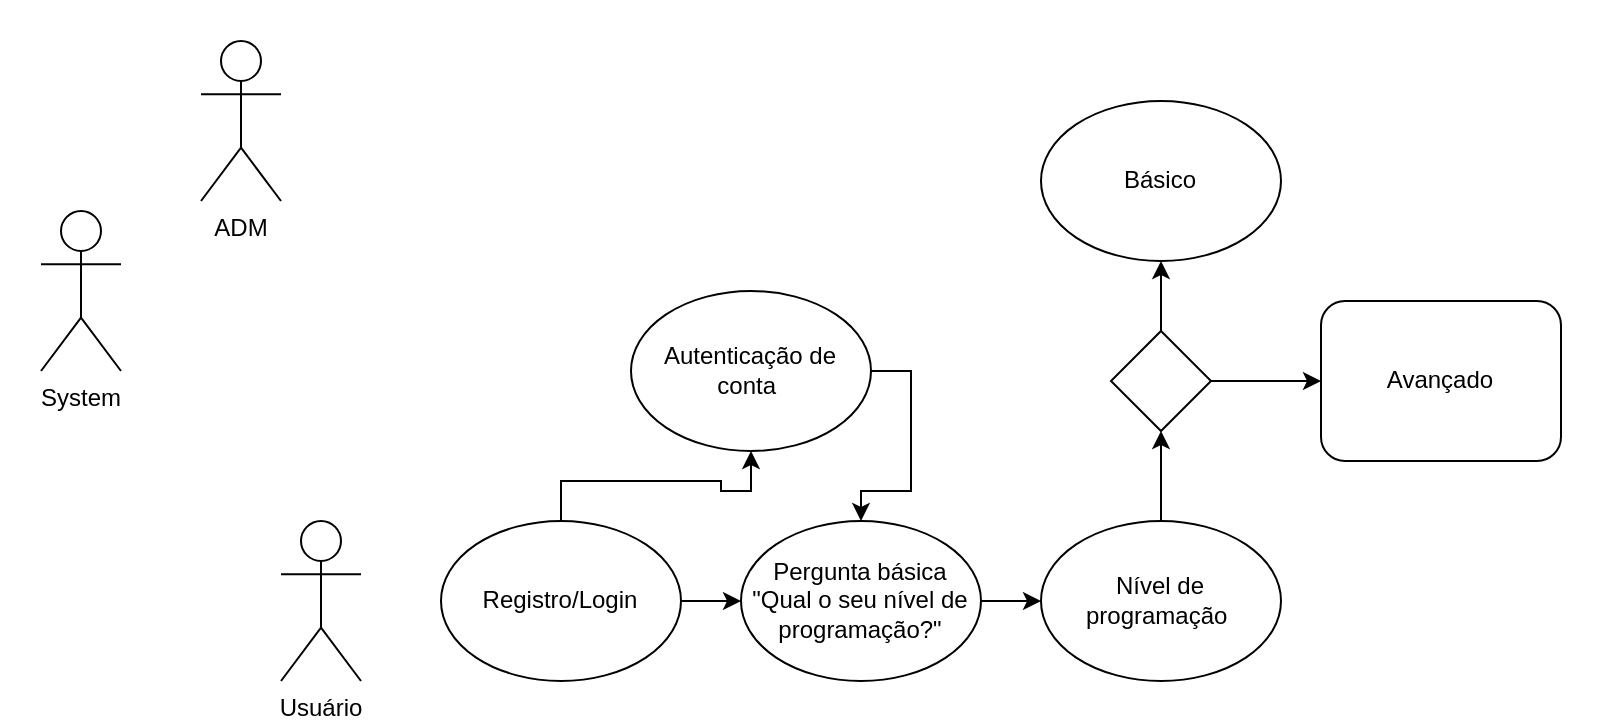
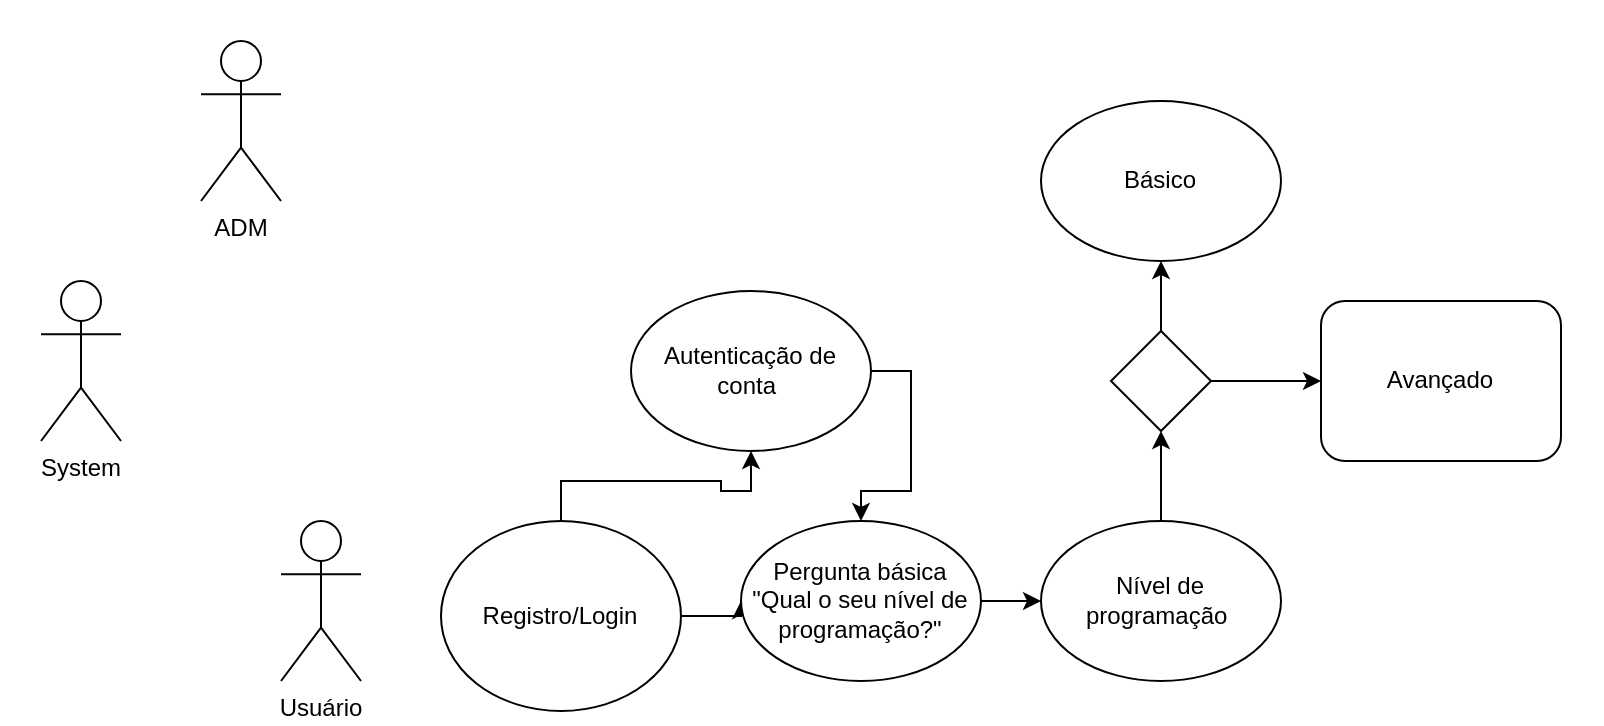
(81, 291) -> (81, 361)
(561, 601) -> (561, 616)
